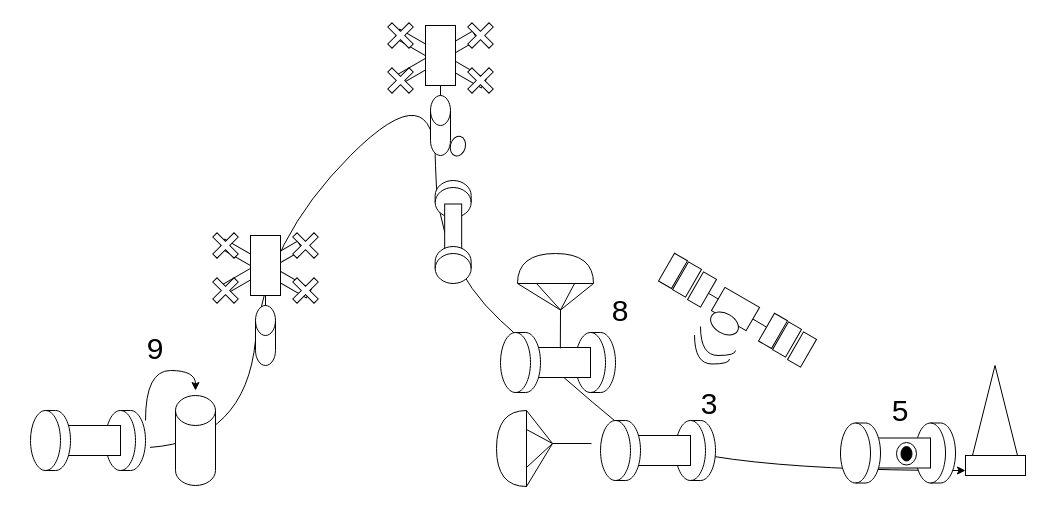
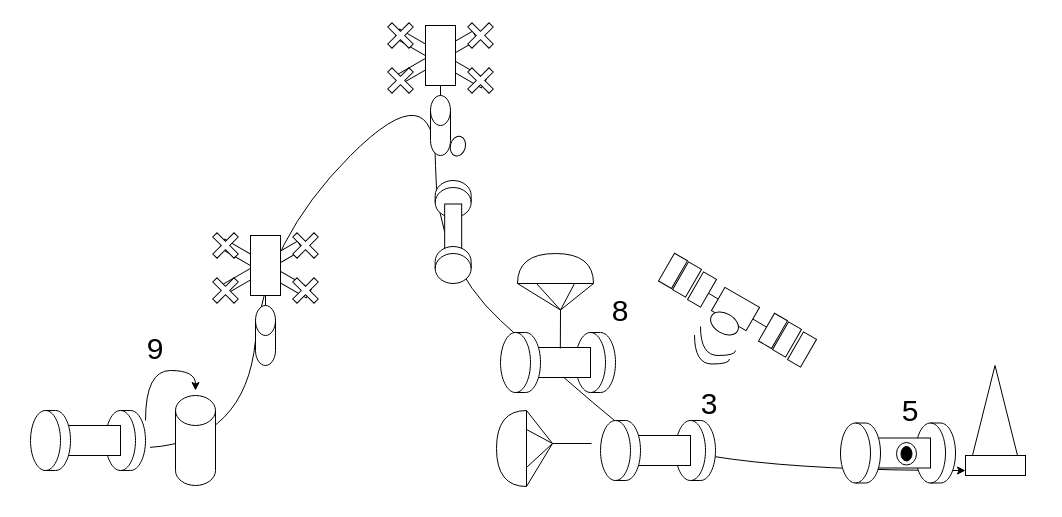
(901, 411) -> (911, 411)
